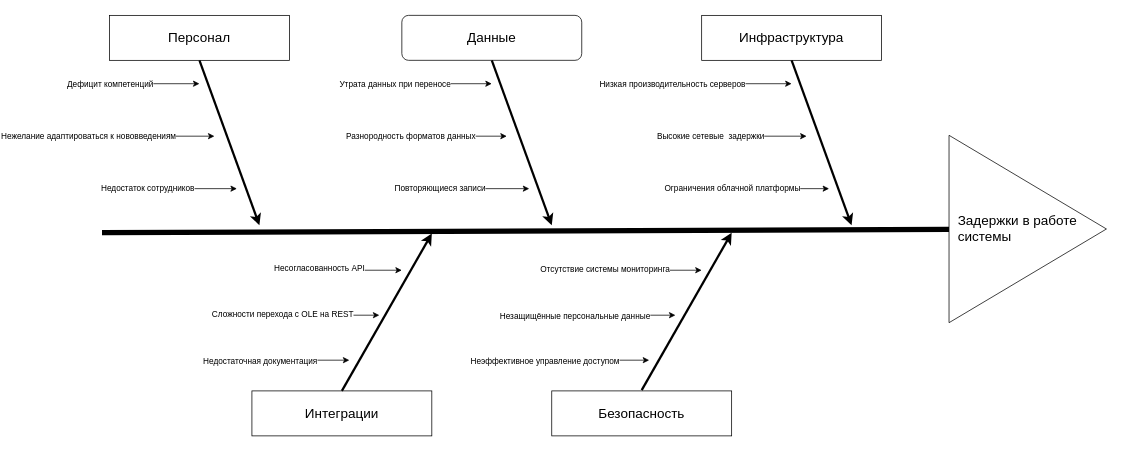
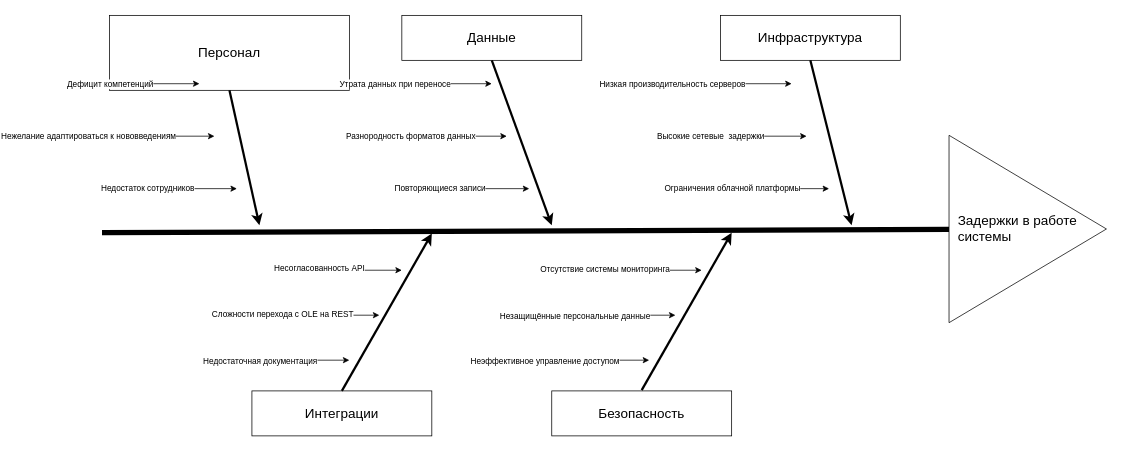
(199, 38) -> (229, 53)
(492, 38) -> (492, 38)
(792, 38) -> (810, 38)
